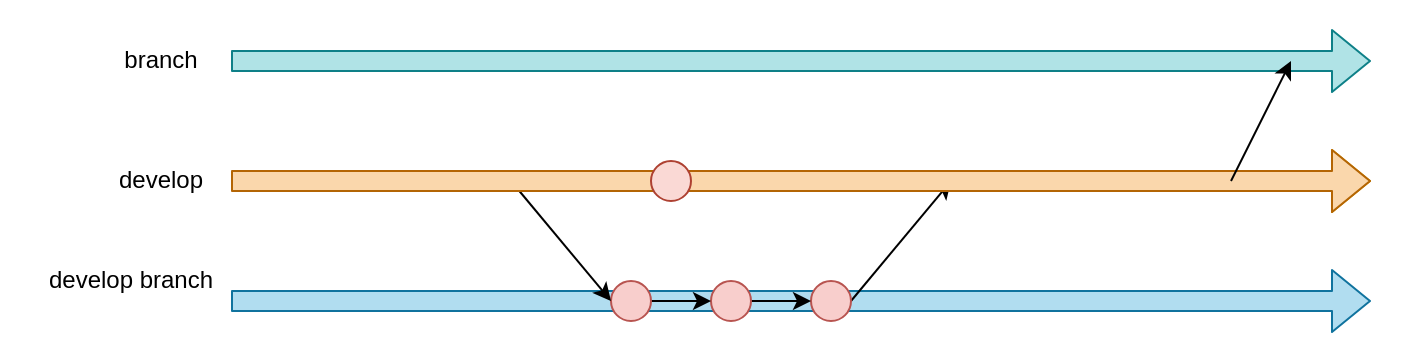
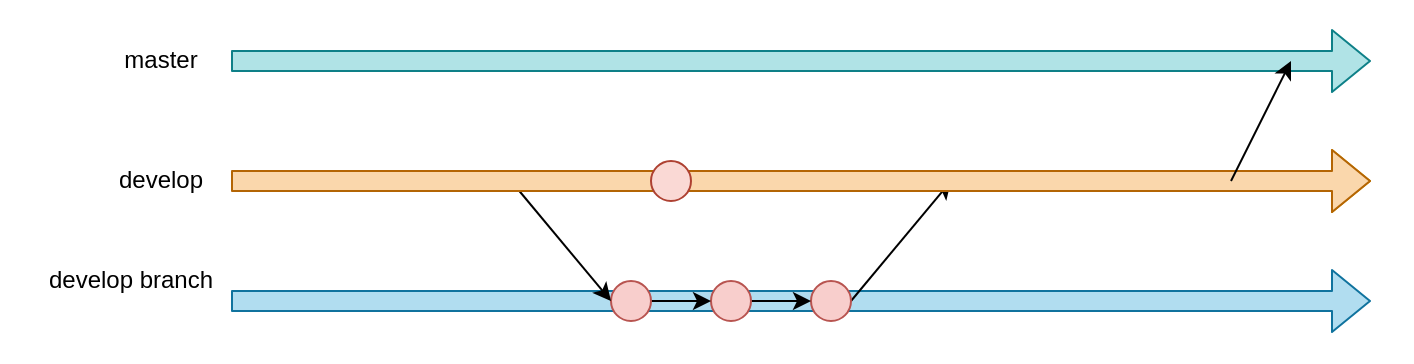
(162, 61) -> (162, 61)
